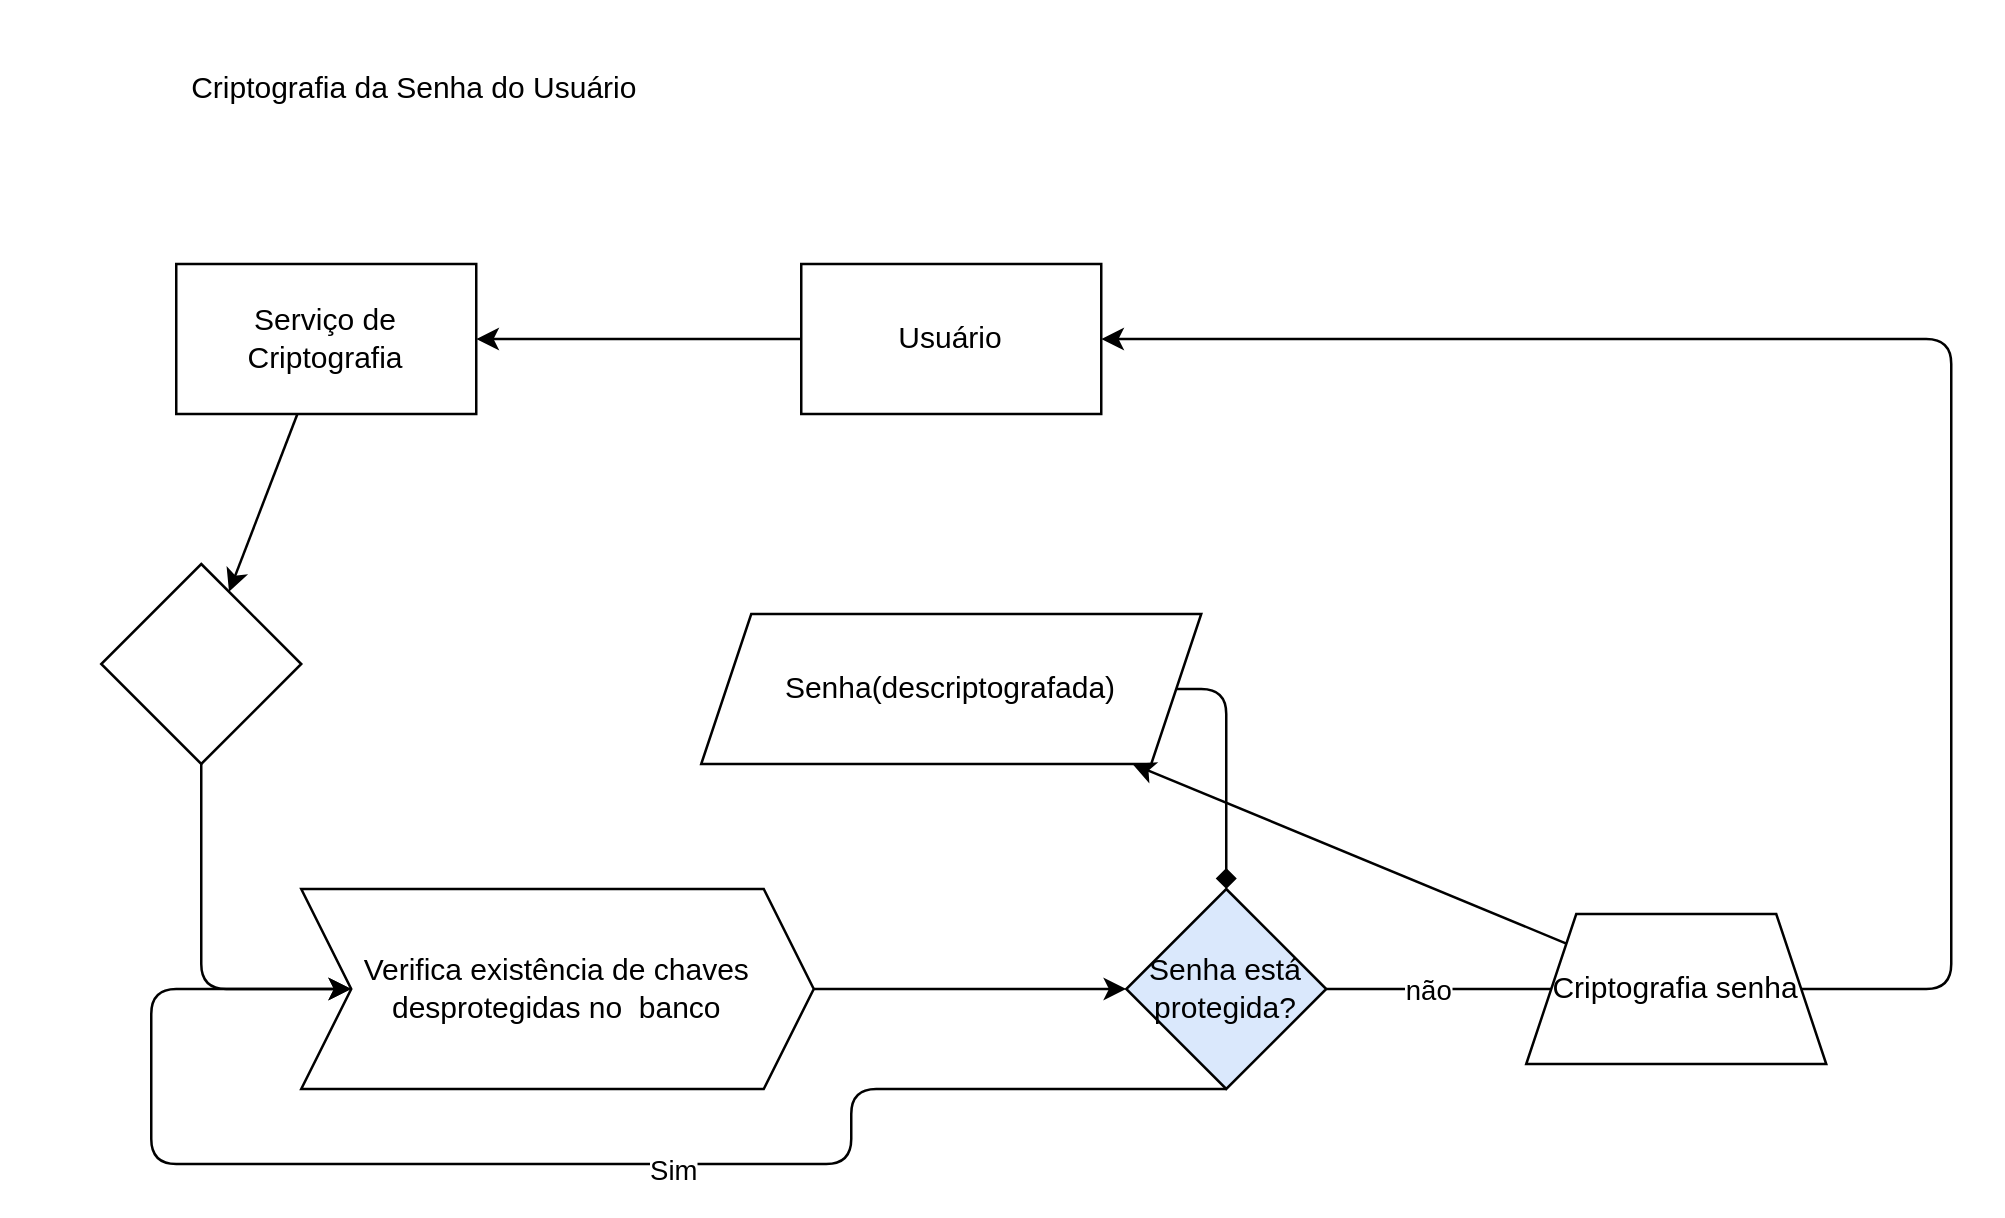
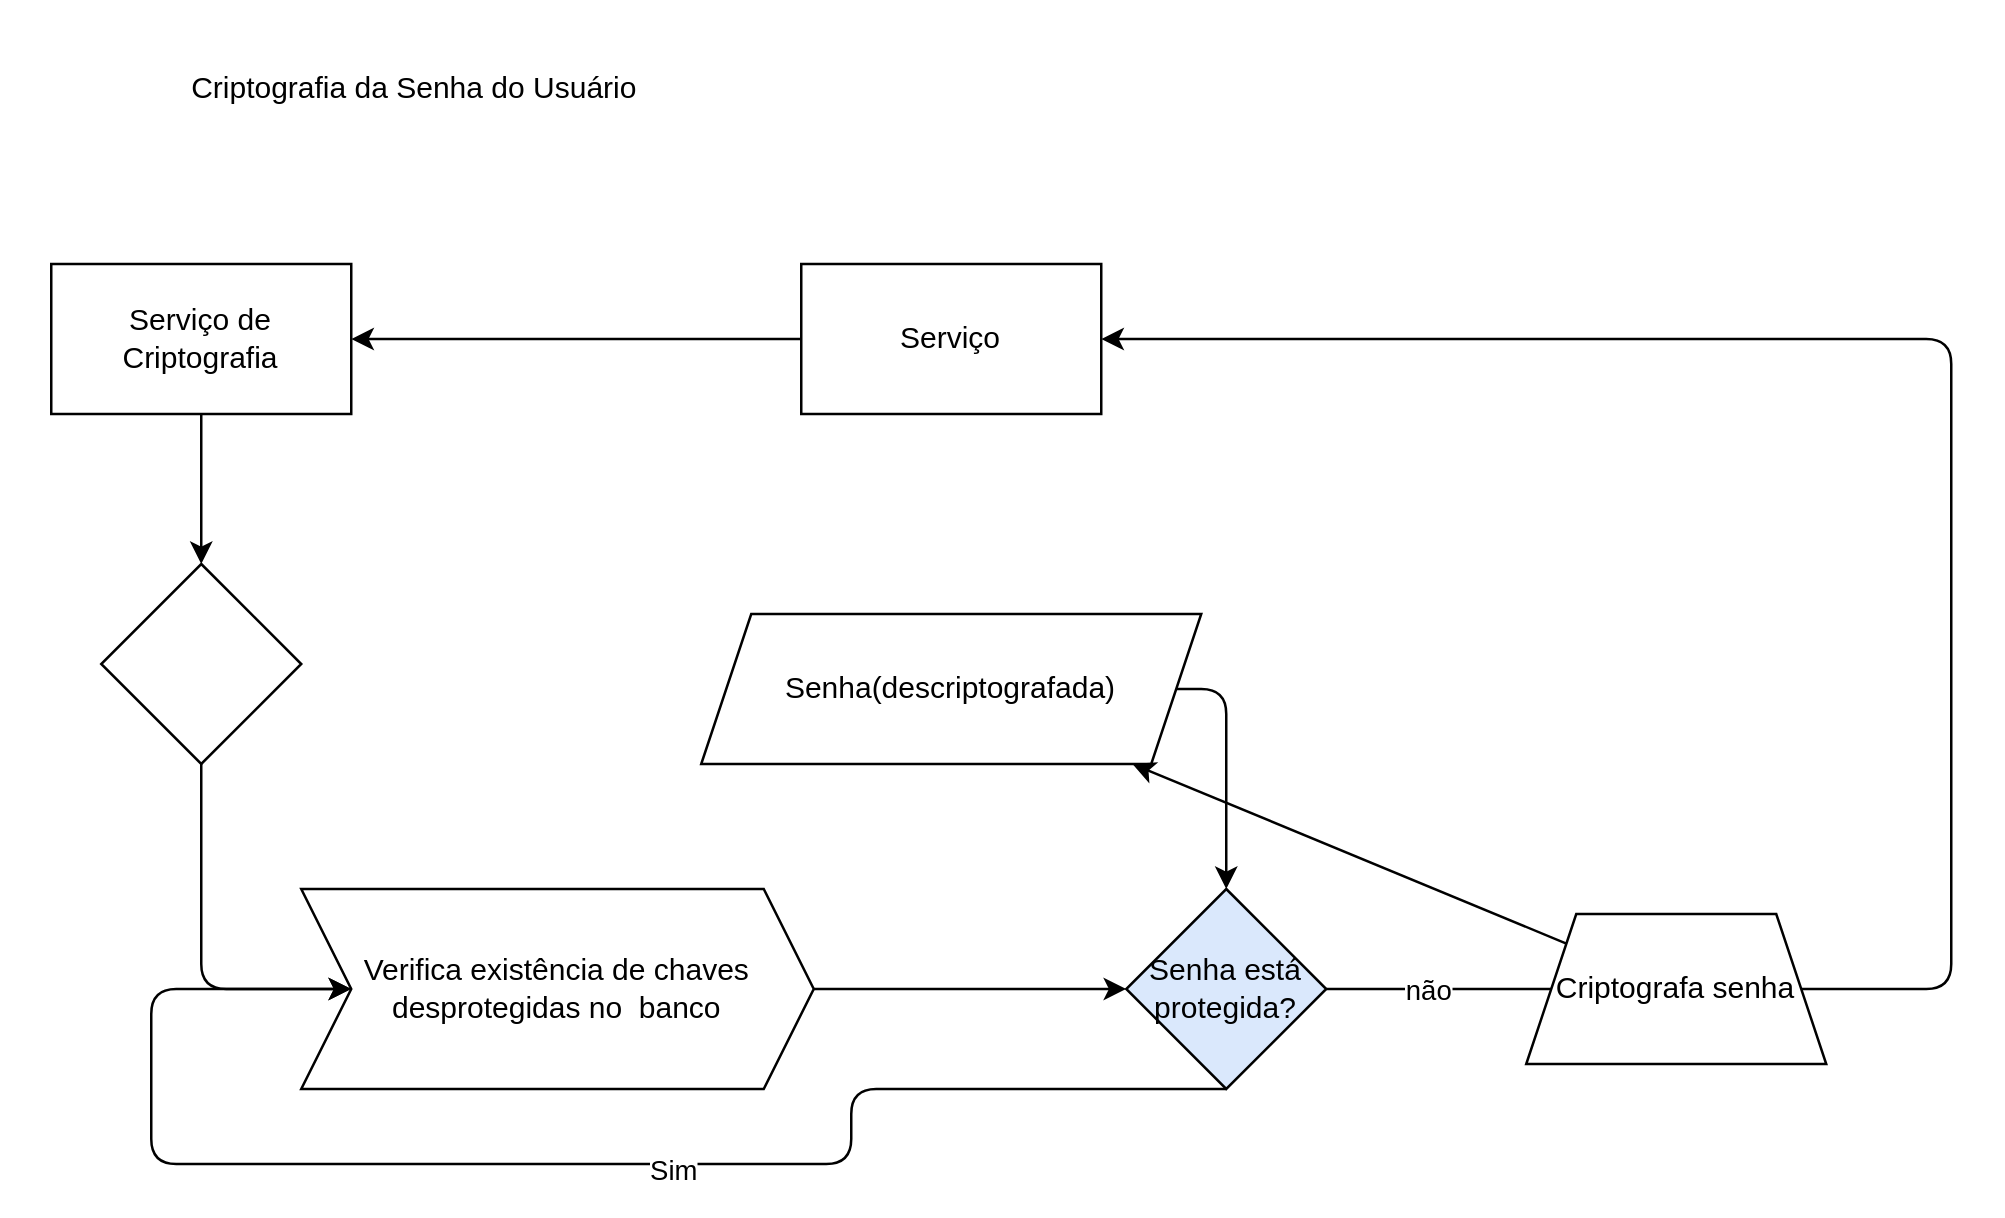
(326, 339) -> (201, 339)
(951, 339) -> (951, 339)
(1226, 868) -> (1226, 870)
(1676, 989) -> (1676, 989)
